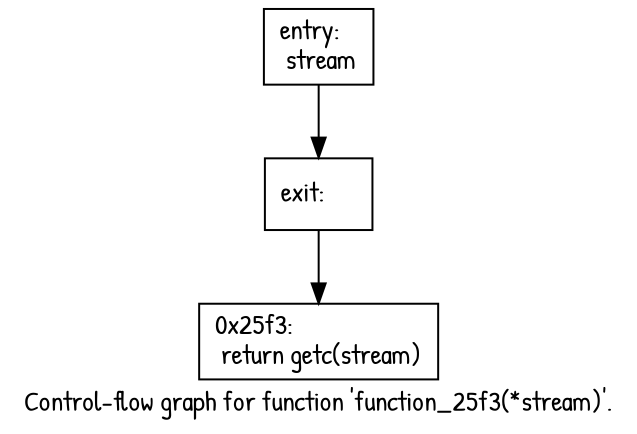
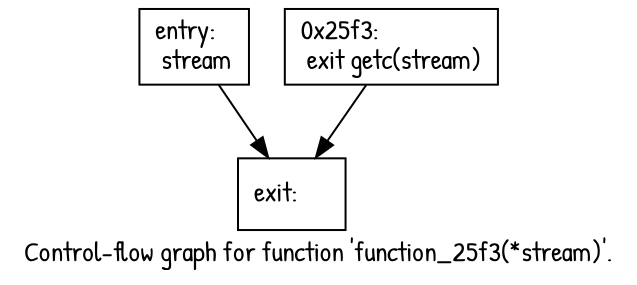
(319, 257) -> (347, 113)
(319, 356) -> (391, 61)
